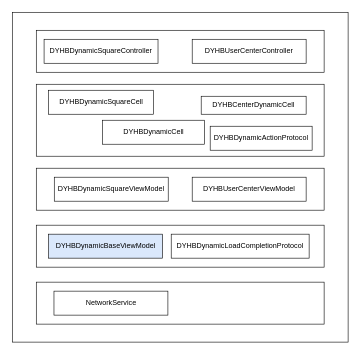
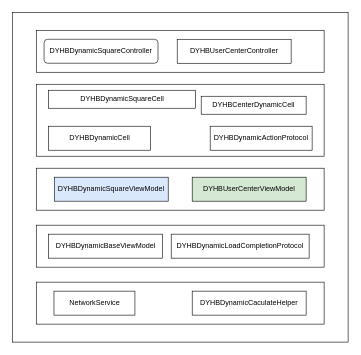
(101, 51) -> (101, 51)
(249, 51) -> (234, 51)
(101, 102) -> (122, 99)
(154, 132) -> (100, 138)
(111, 189) -> (111, 189)
(249, 189) -> (249, 189)
(106, 246) -> (106, 246)
(111, 303) -> (95, 303)
none -> (249, 303)
